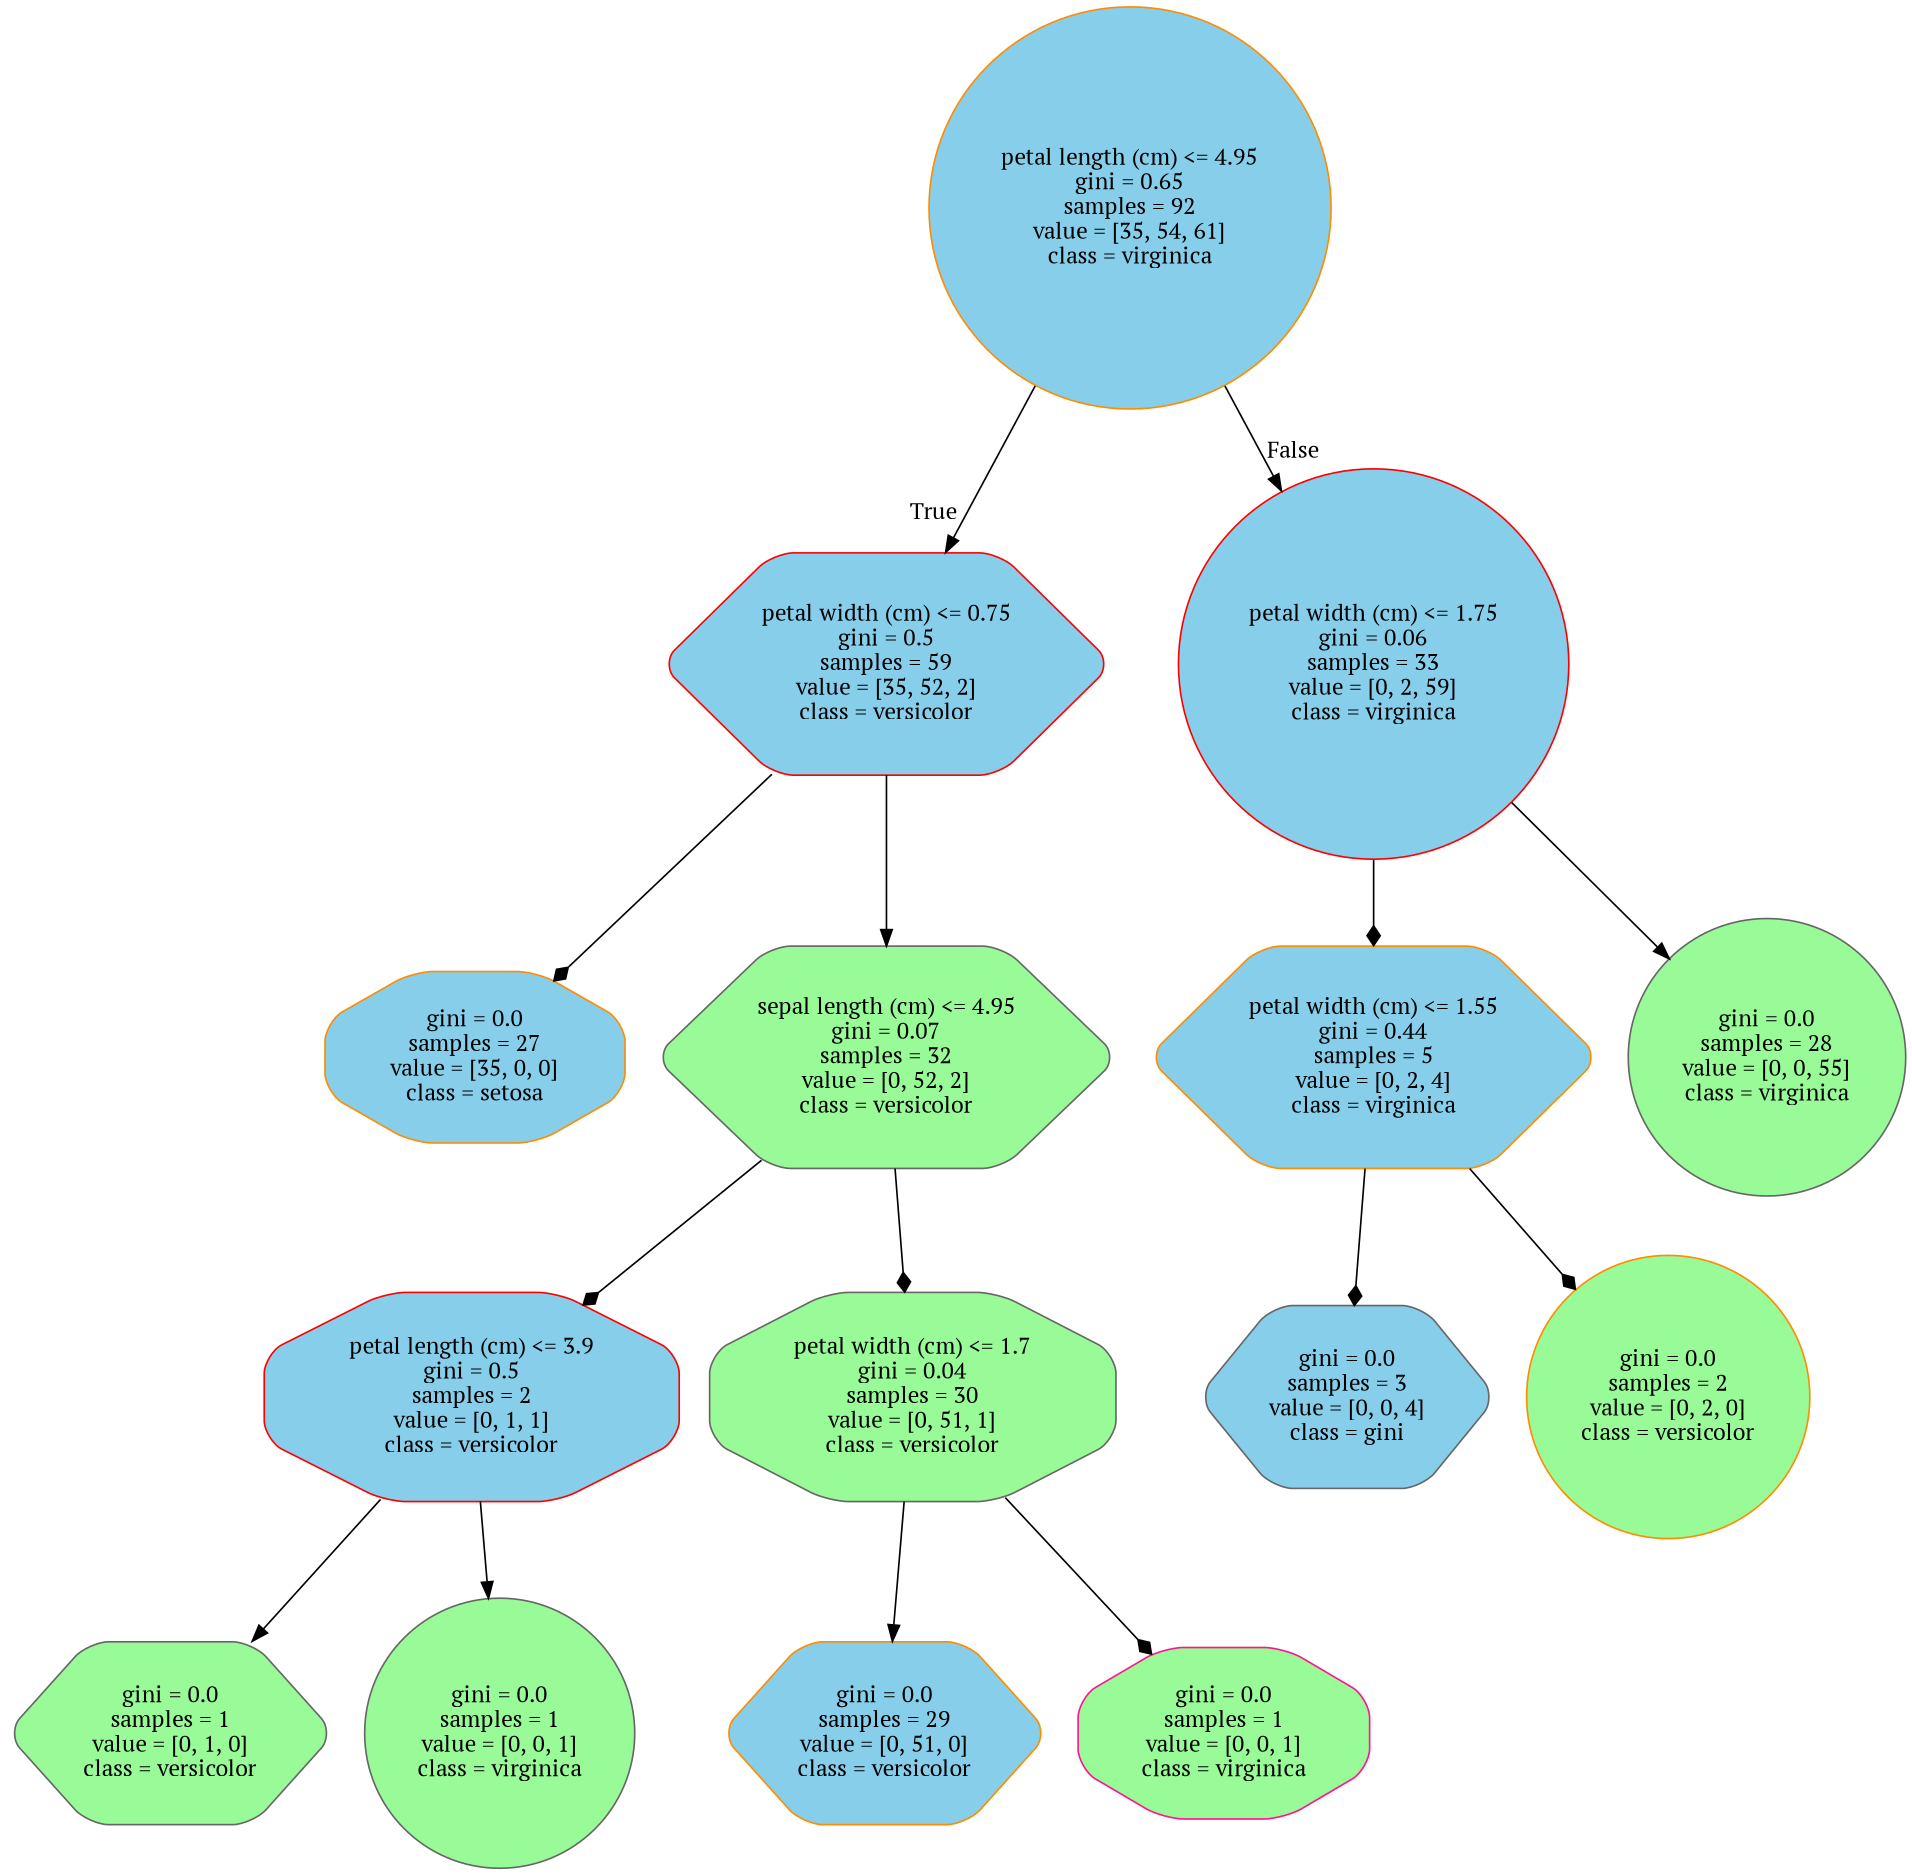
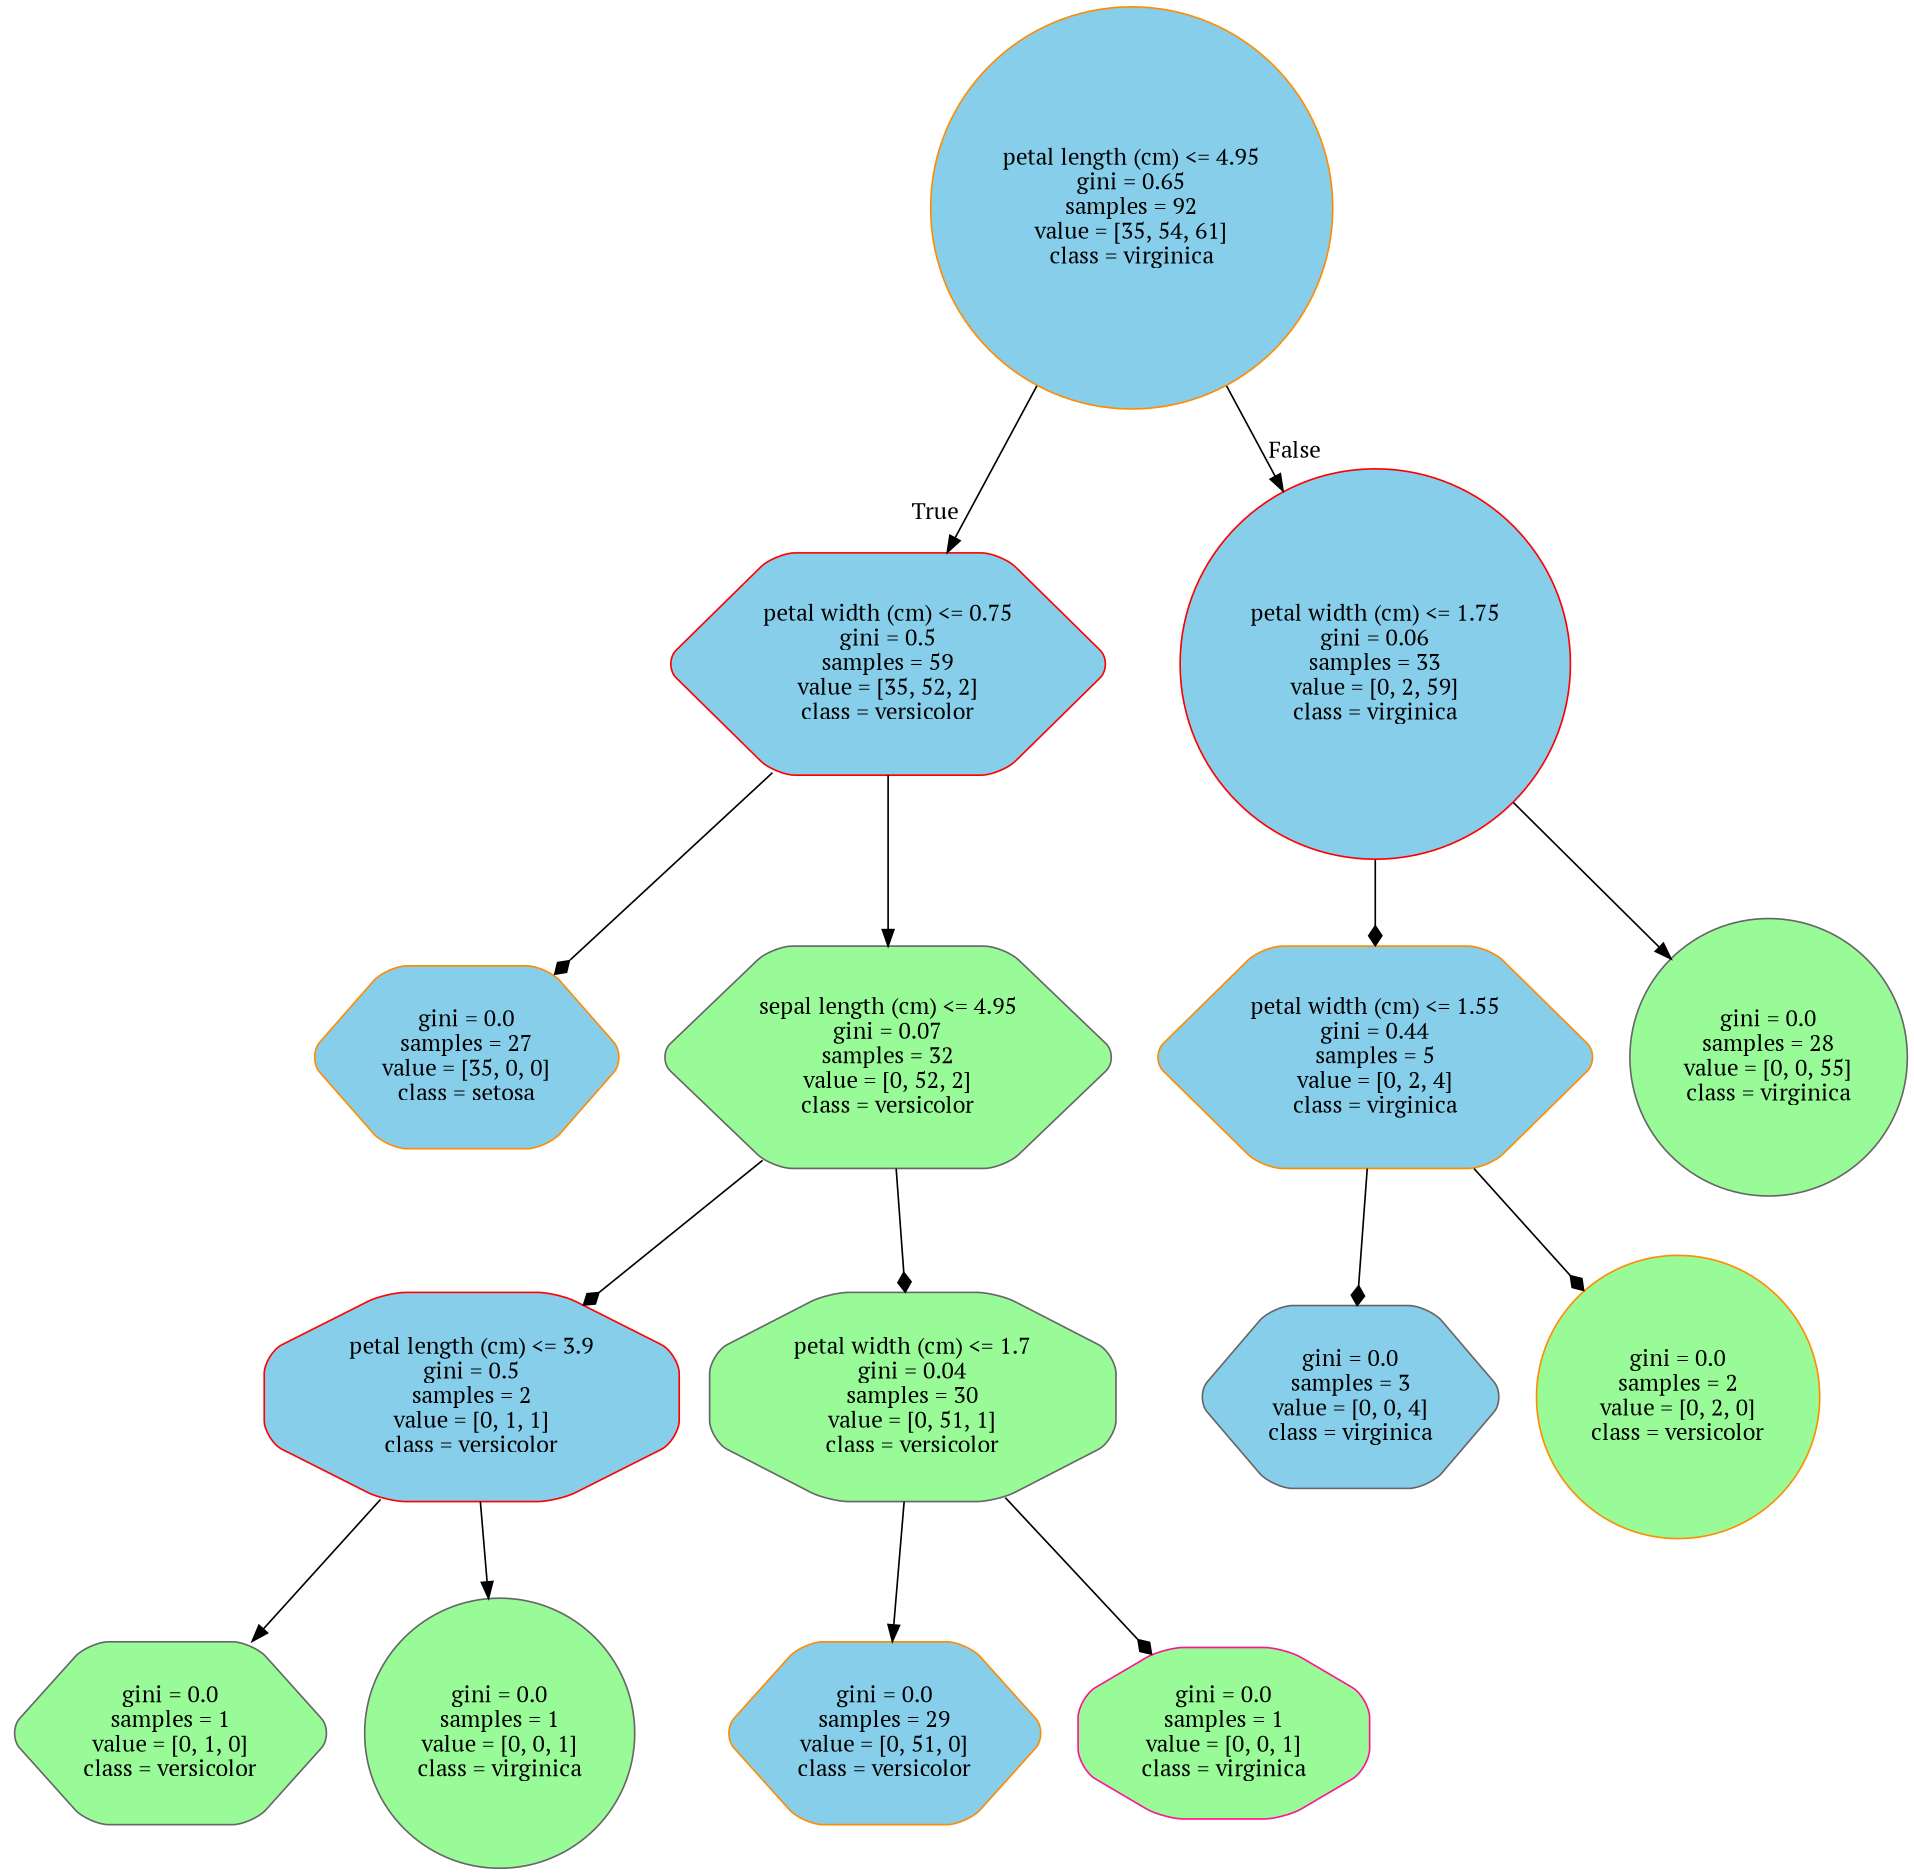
(475, 1057) -> (467, 1057)
(1347, 1397) -> (1351, 1397)
